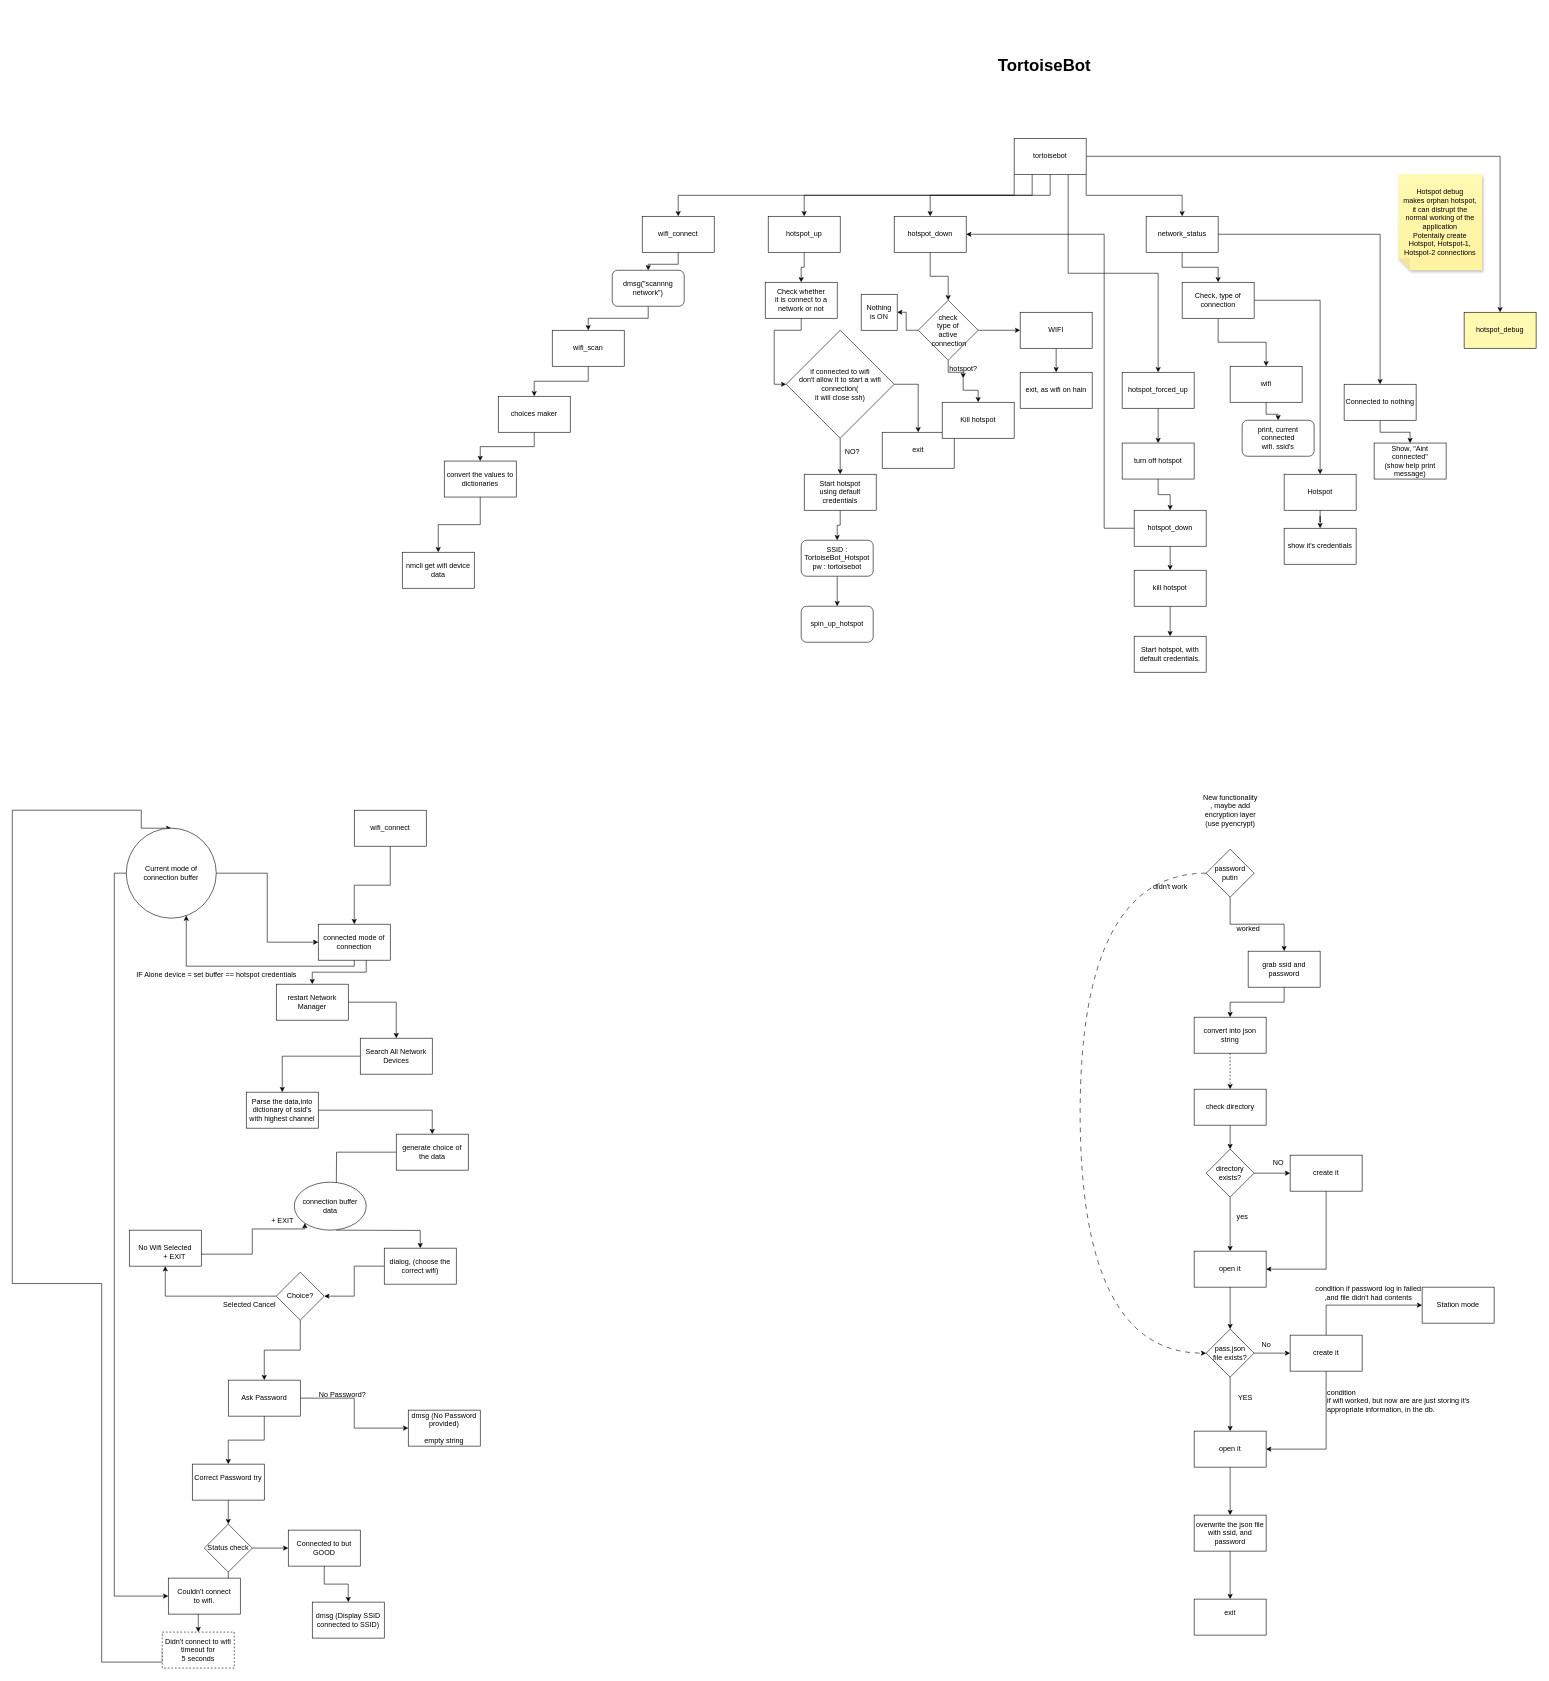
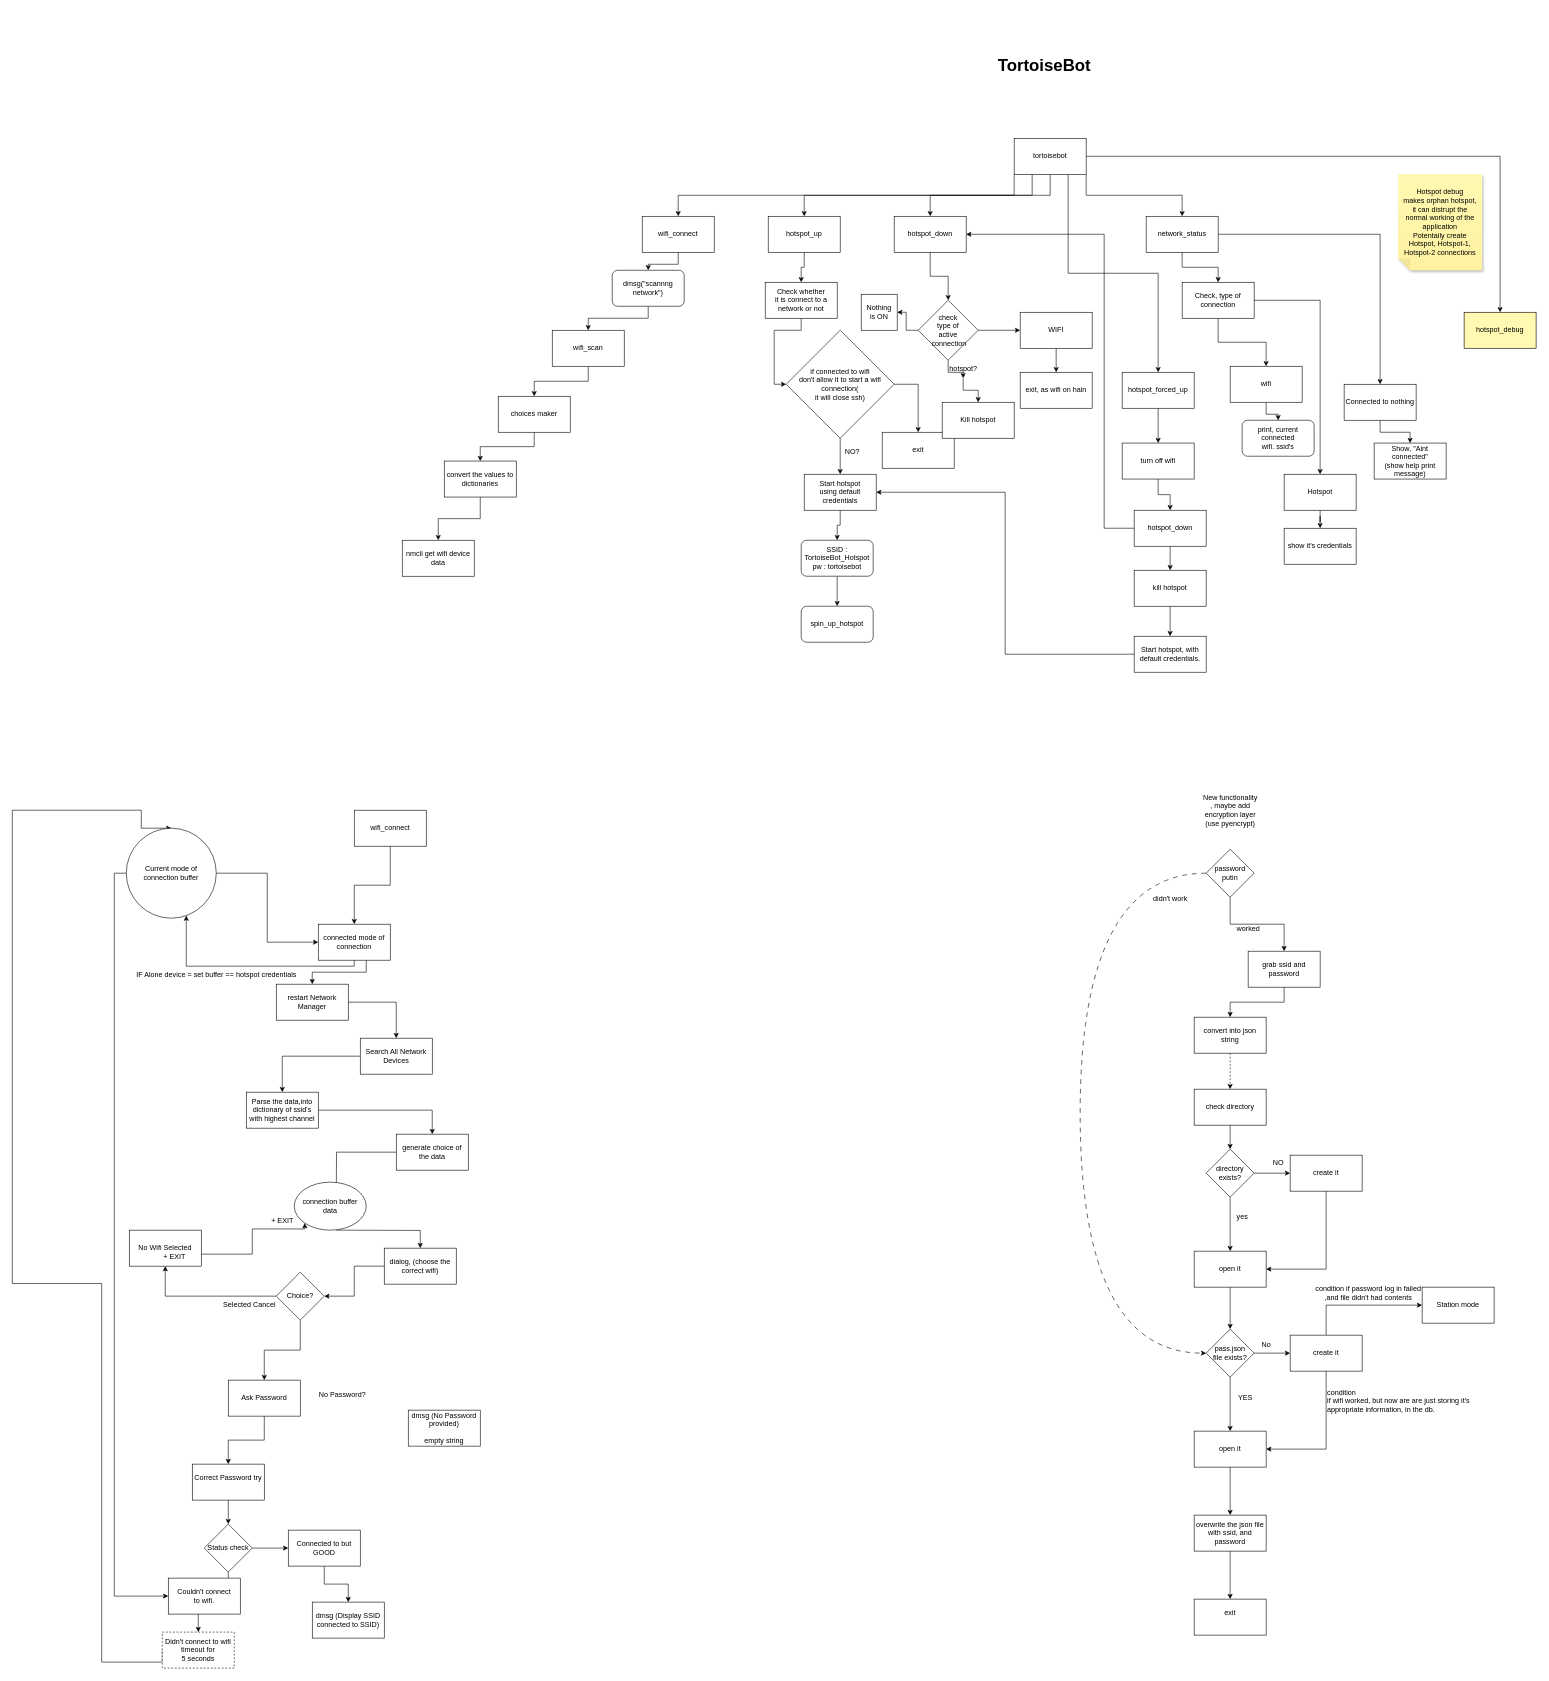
(1158, 461) -> (1158, 461)
none -> (1005, 492)
(438, 570) -> (438, 558)
(1170, 887) -> (1170, 899)
(354, 1427) -> none
